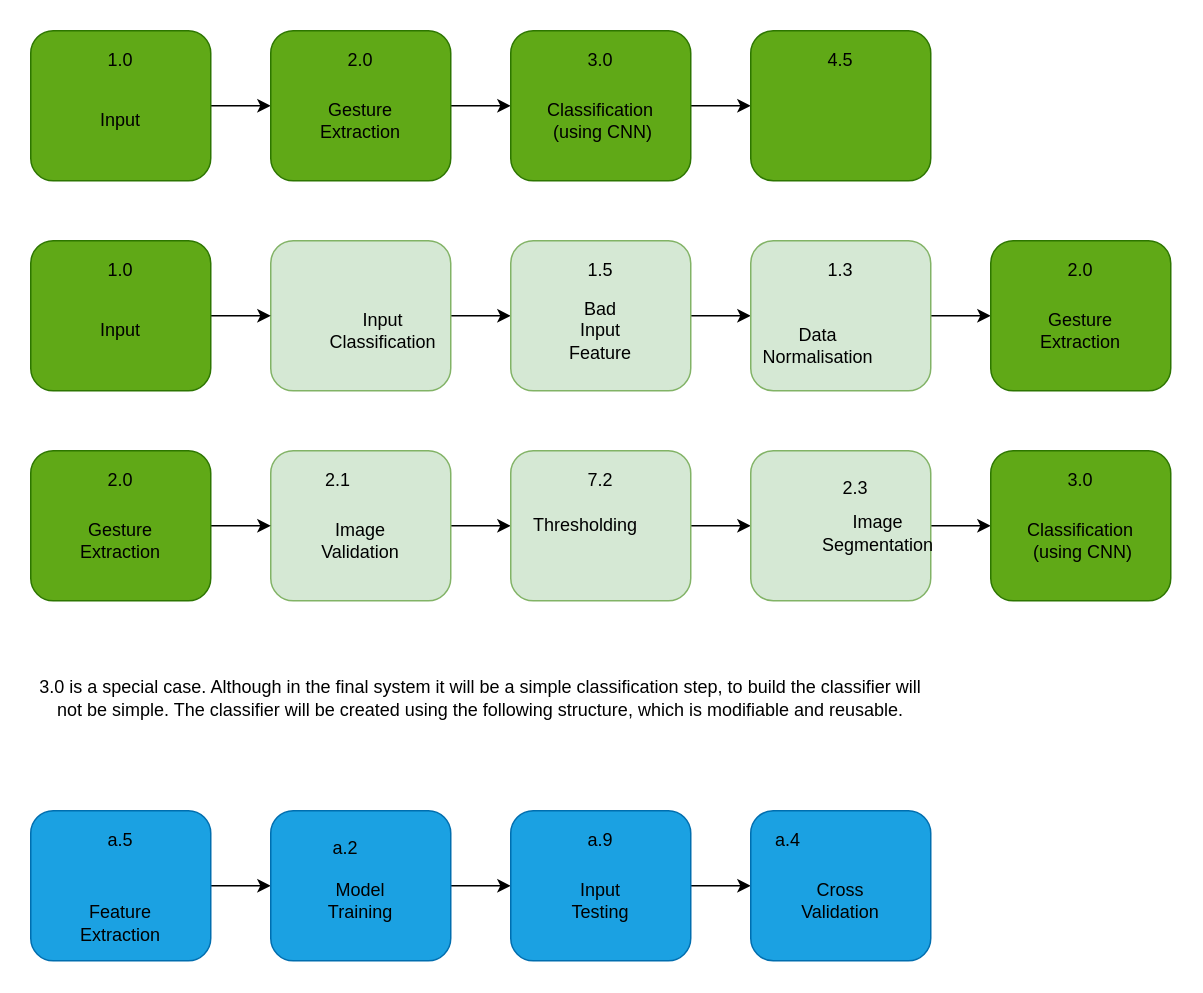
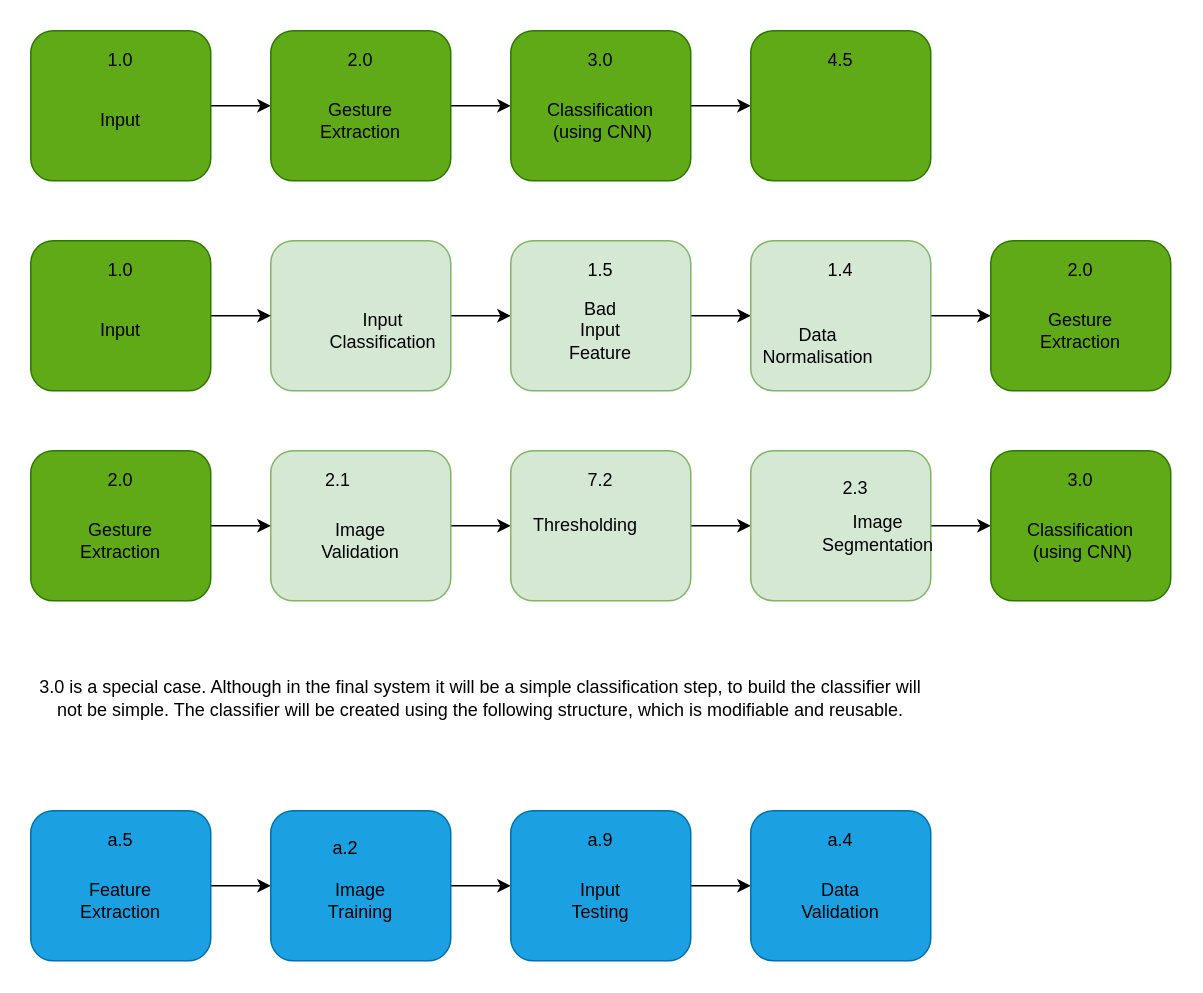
(841, 271) -> (841, 271)
(788, 841) -> (841, 841)
(361, 901) -> (361, 901)
(841, 901) -> (841, 901)
(121, 923) -> (121, 901)
